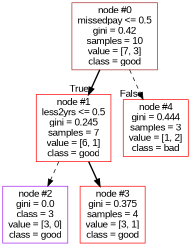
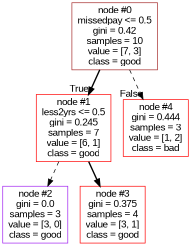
(35, 215) -> (35, 215)
